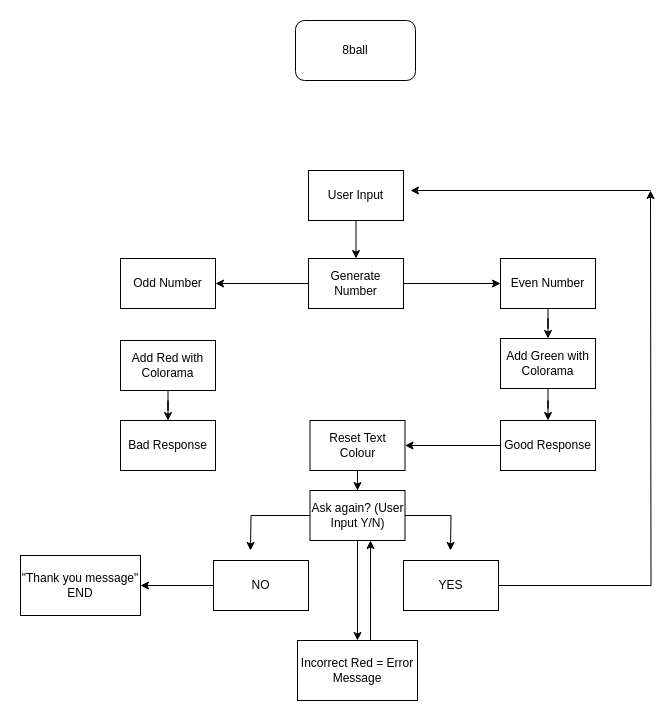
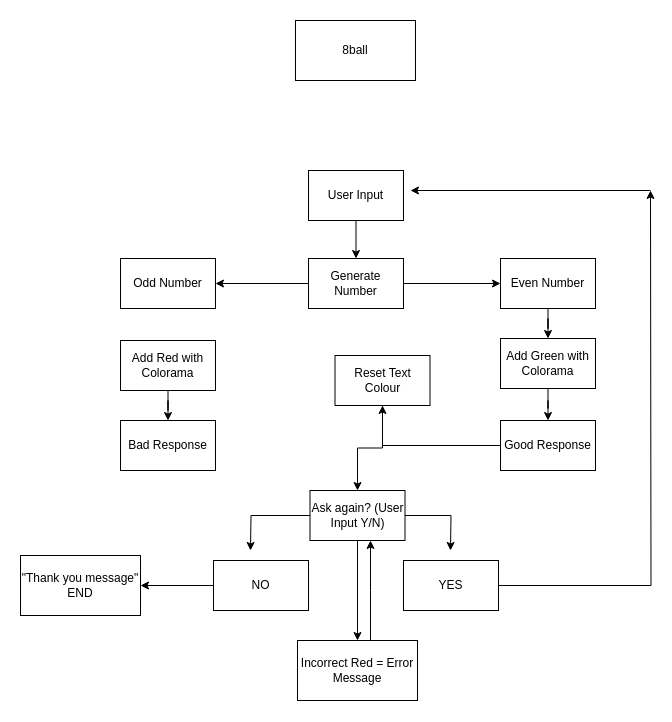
(356, 51) -> (356, 51)
(358, 446) -> (383, 381)
